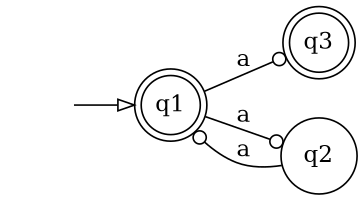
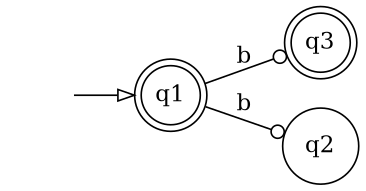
(244, 60) -> (245, 57)
(244, 116) -> (245, 104)
(240, 164) -> none
